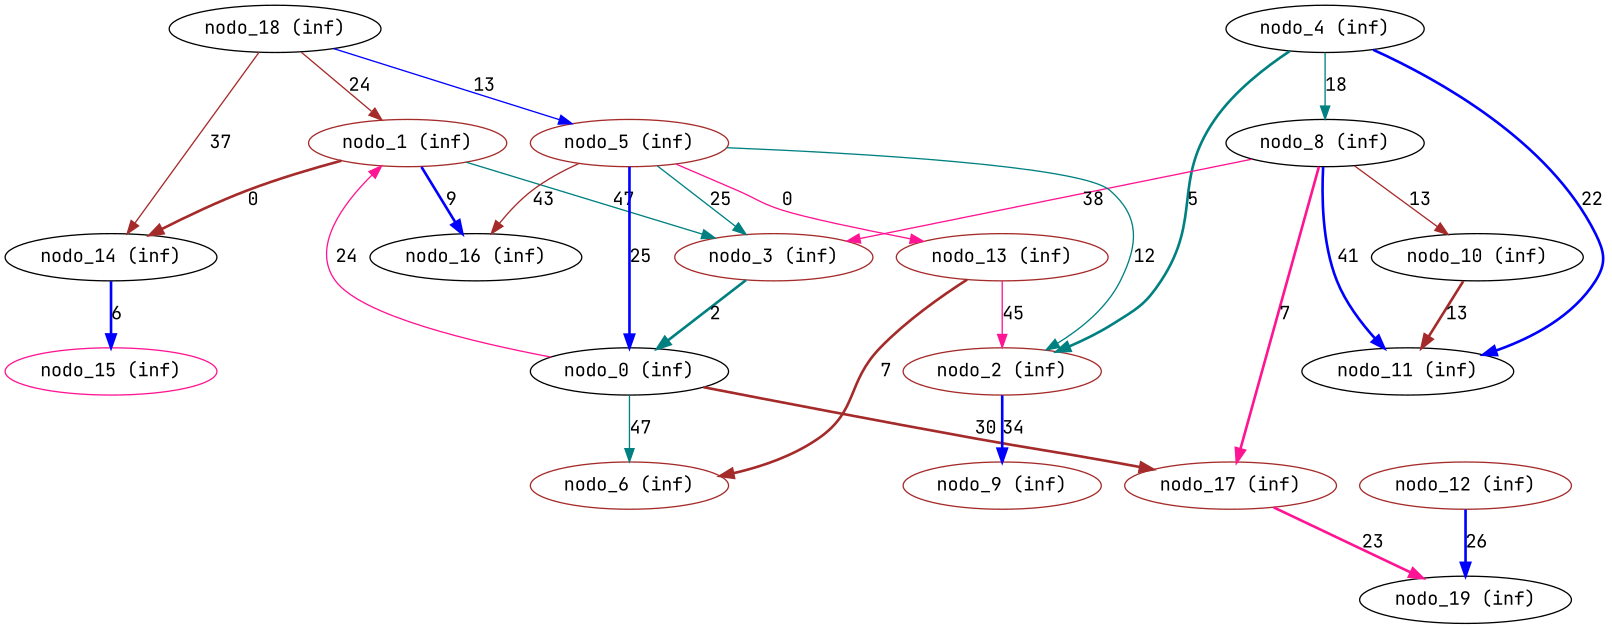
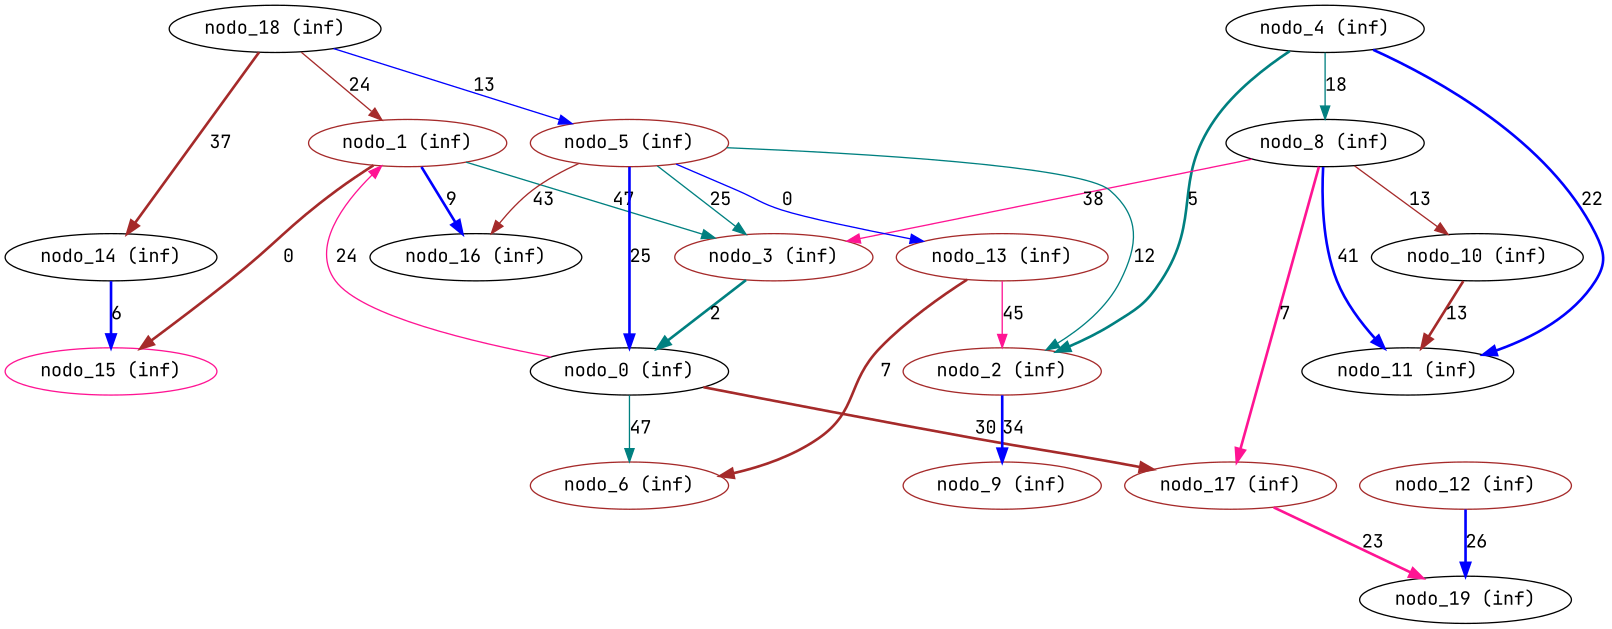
(197, 138) -> (197, 138)
(249, 190) -> (262, 253)
(790, 212) -> (790, 212)
